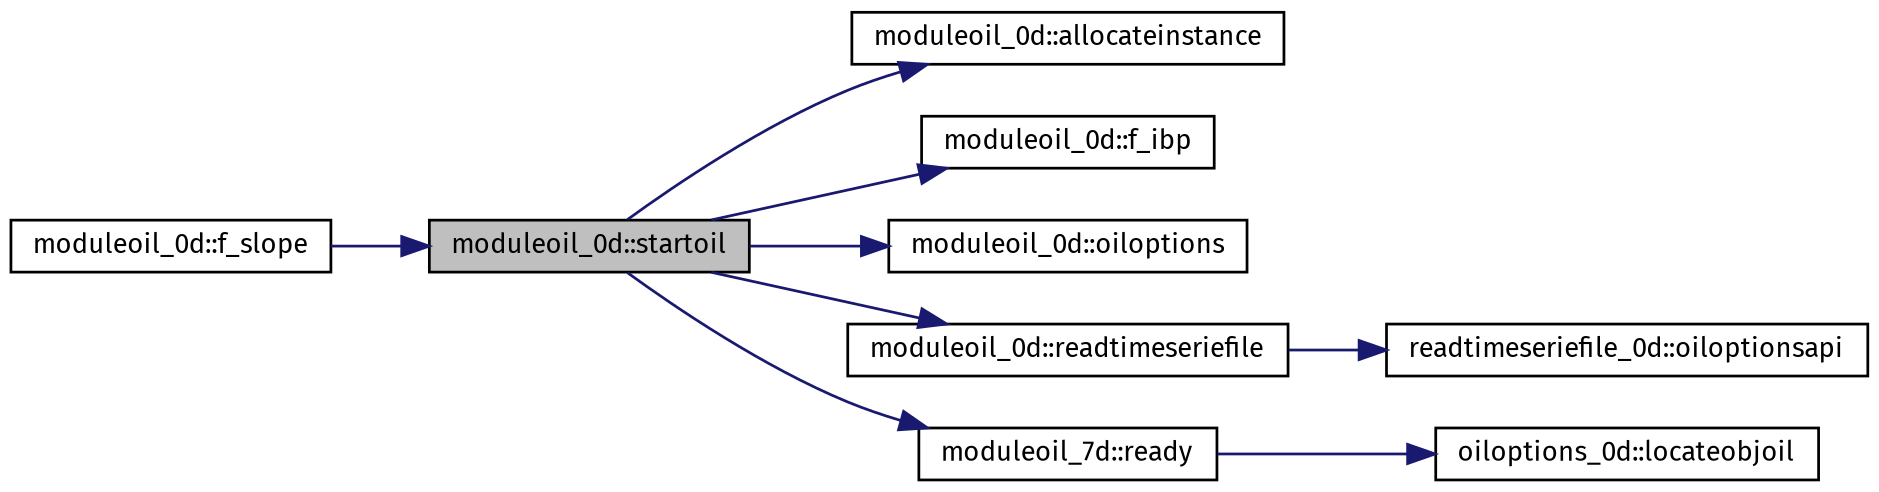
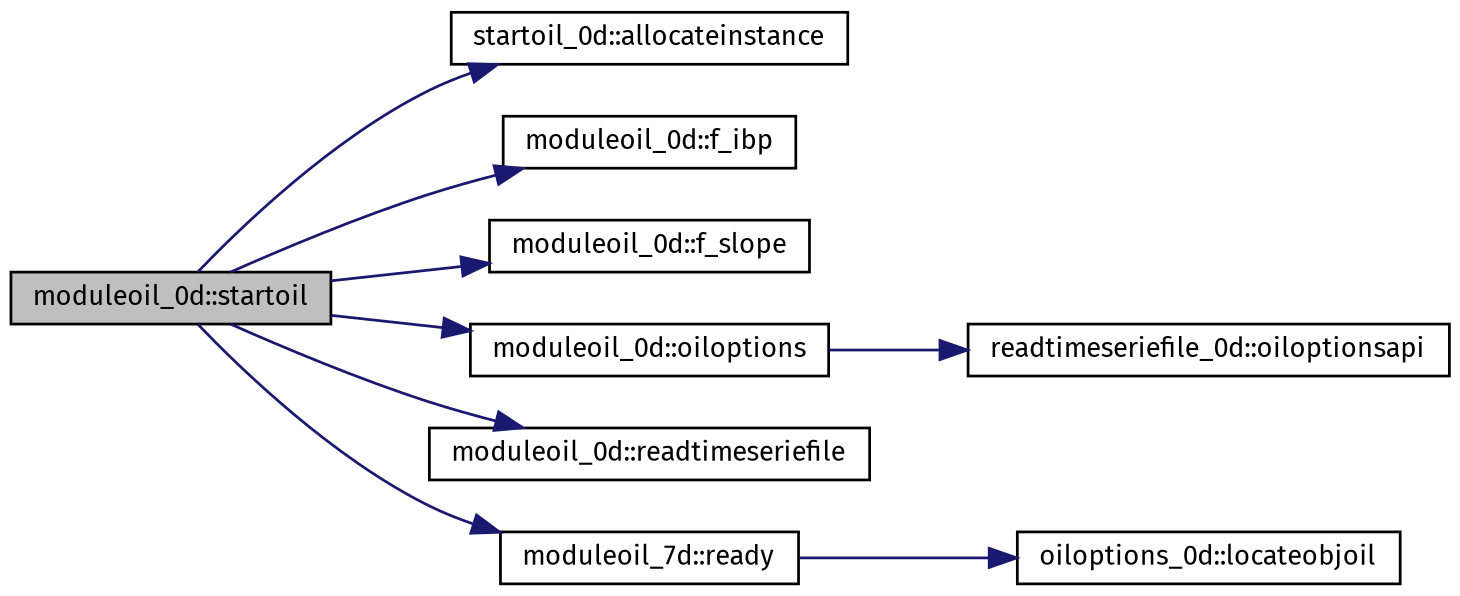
(1068, 38) -> (649, 38)
(366, 246) -> (396, 274)
(1324, 350) -> (884, 350)
